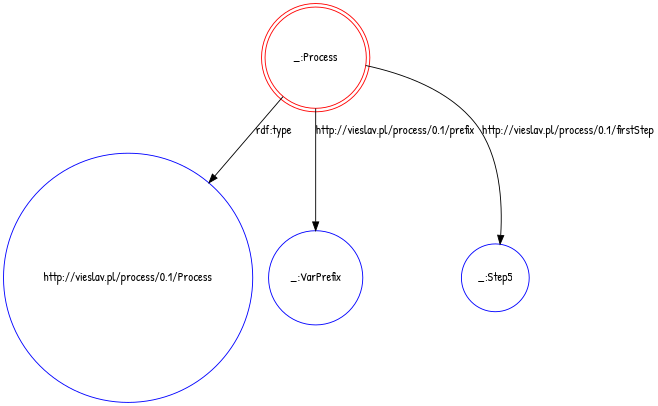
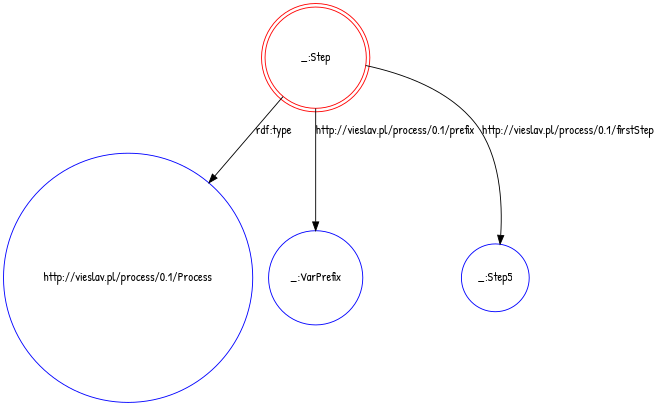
(316, 58) -> (316, 58)
